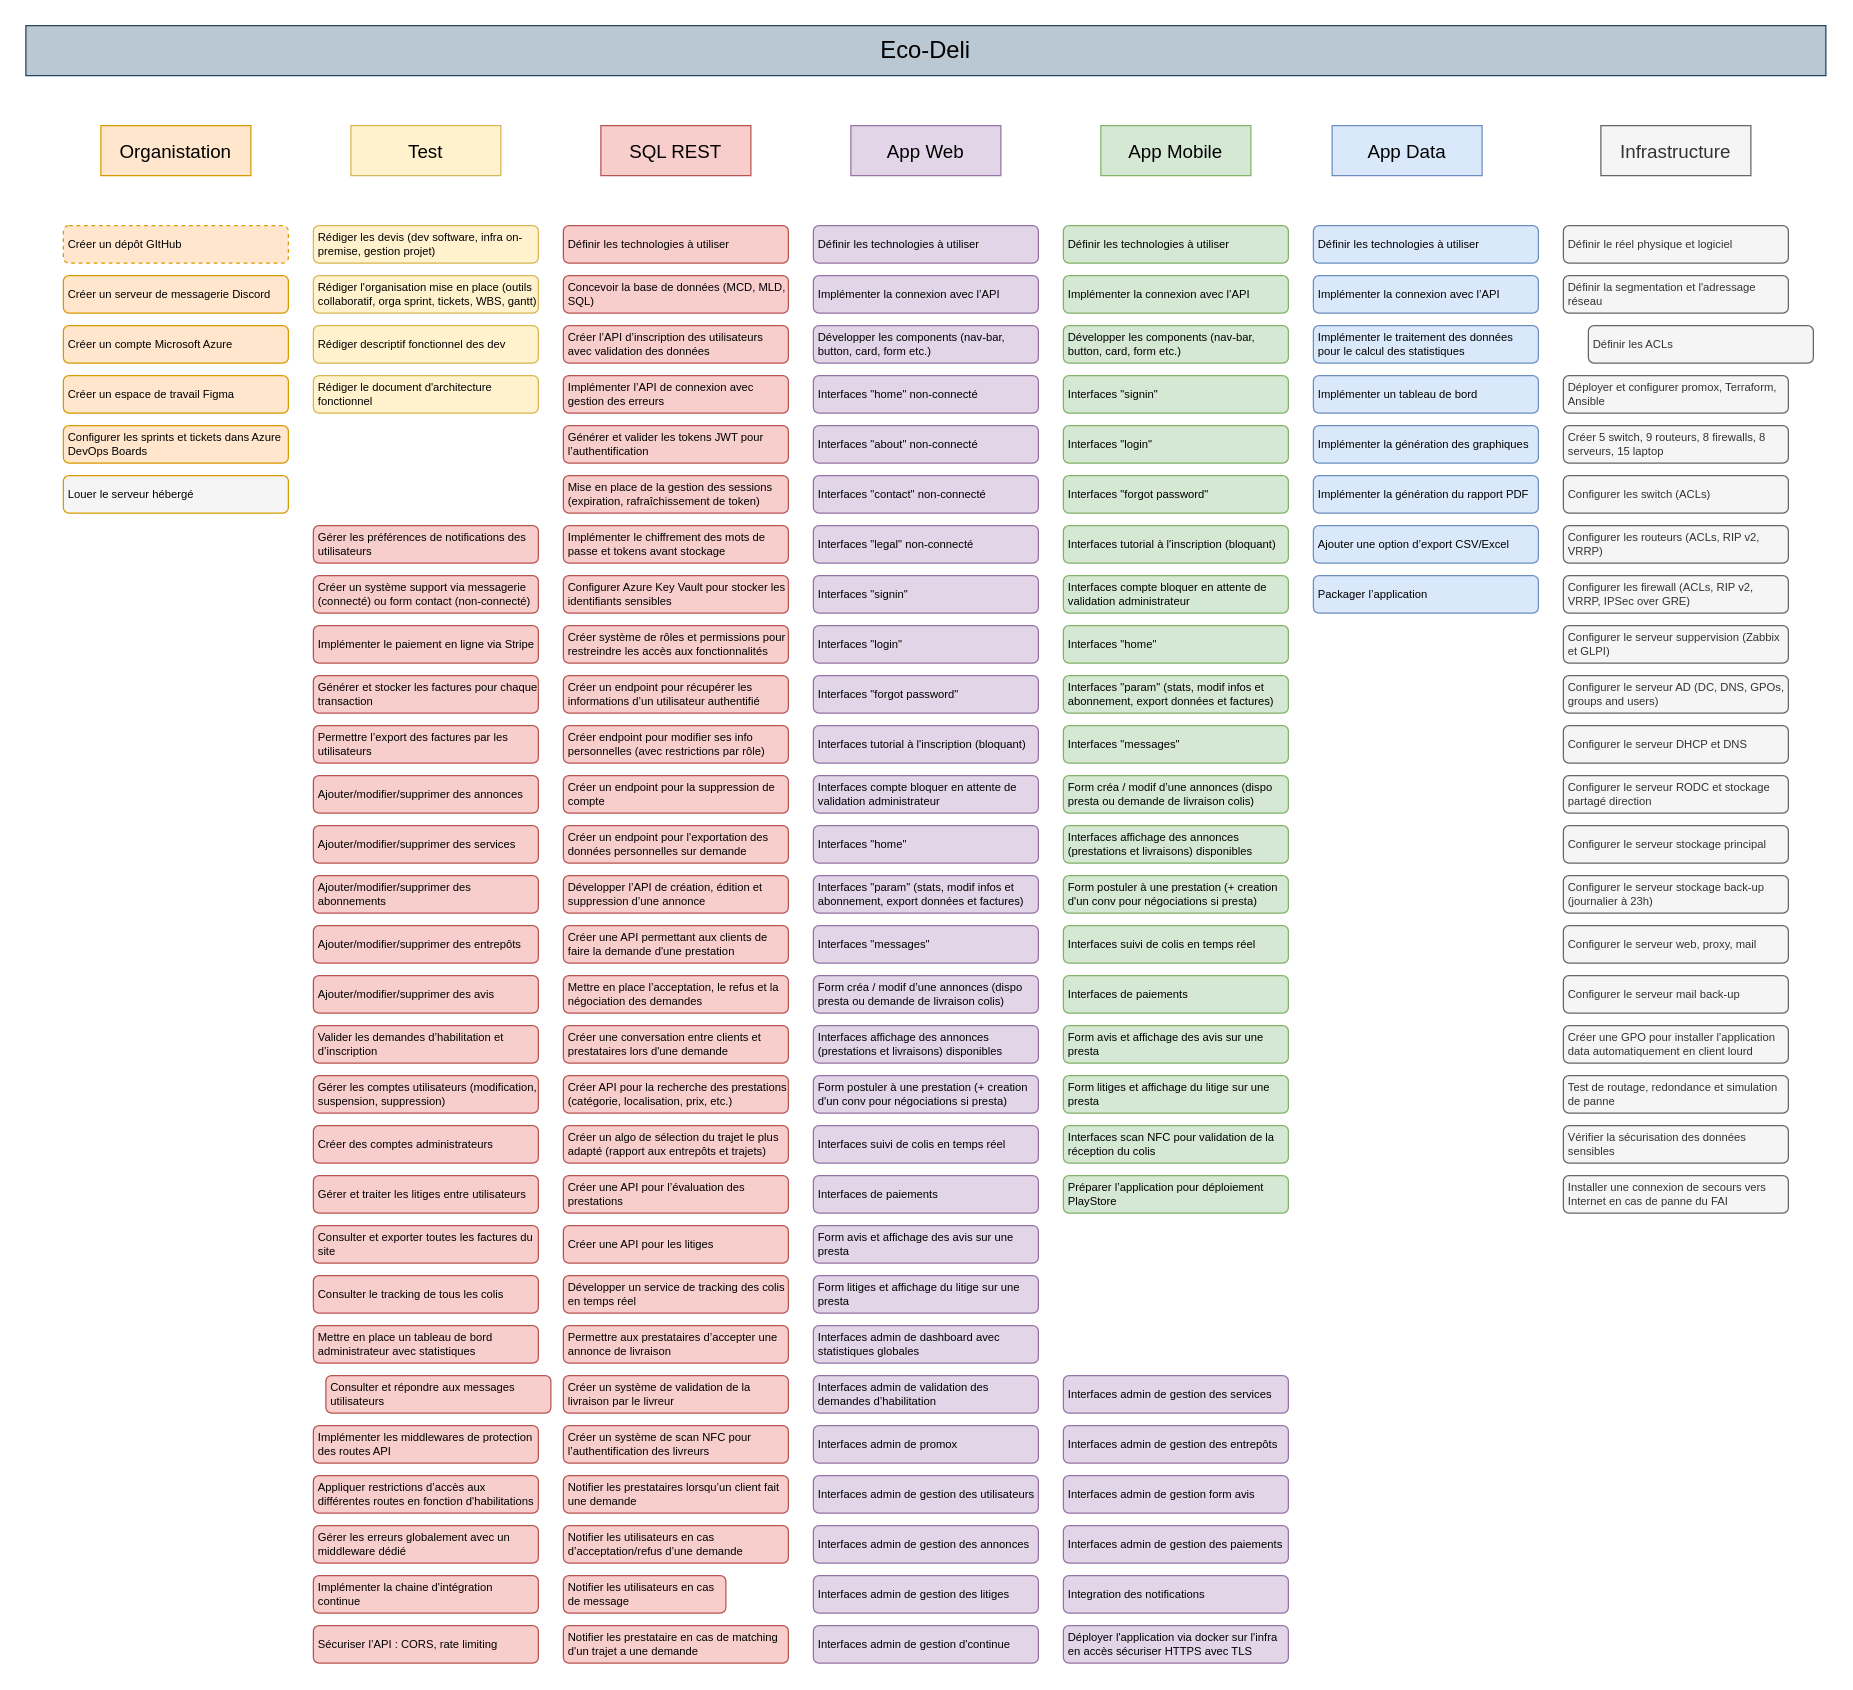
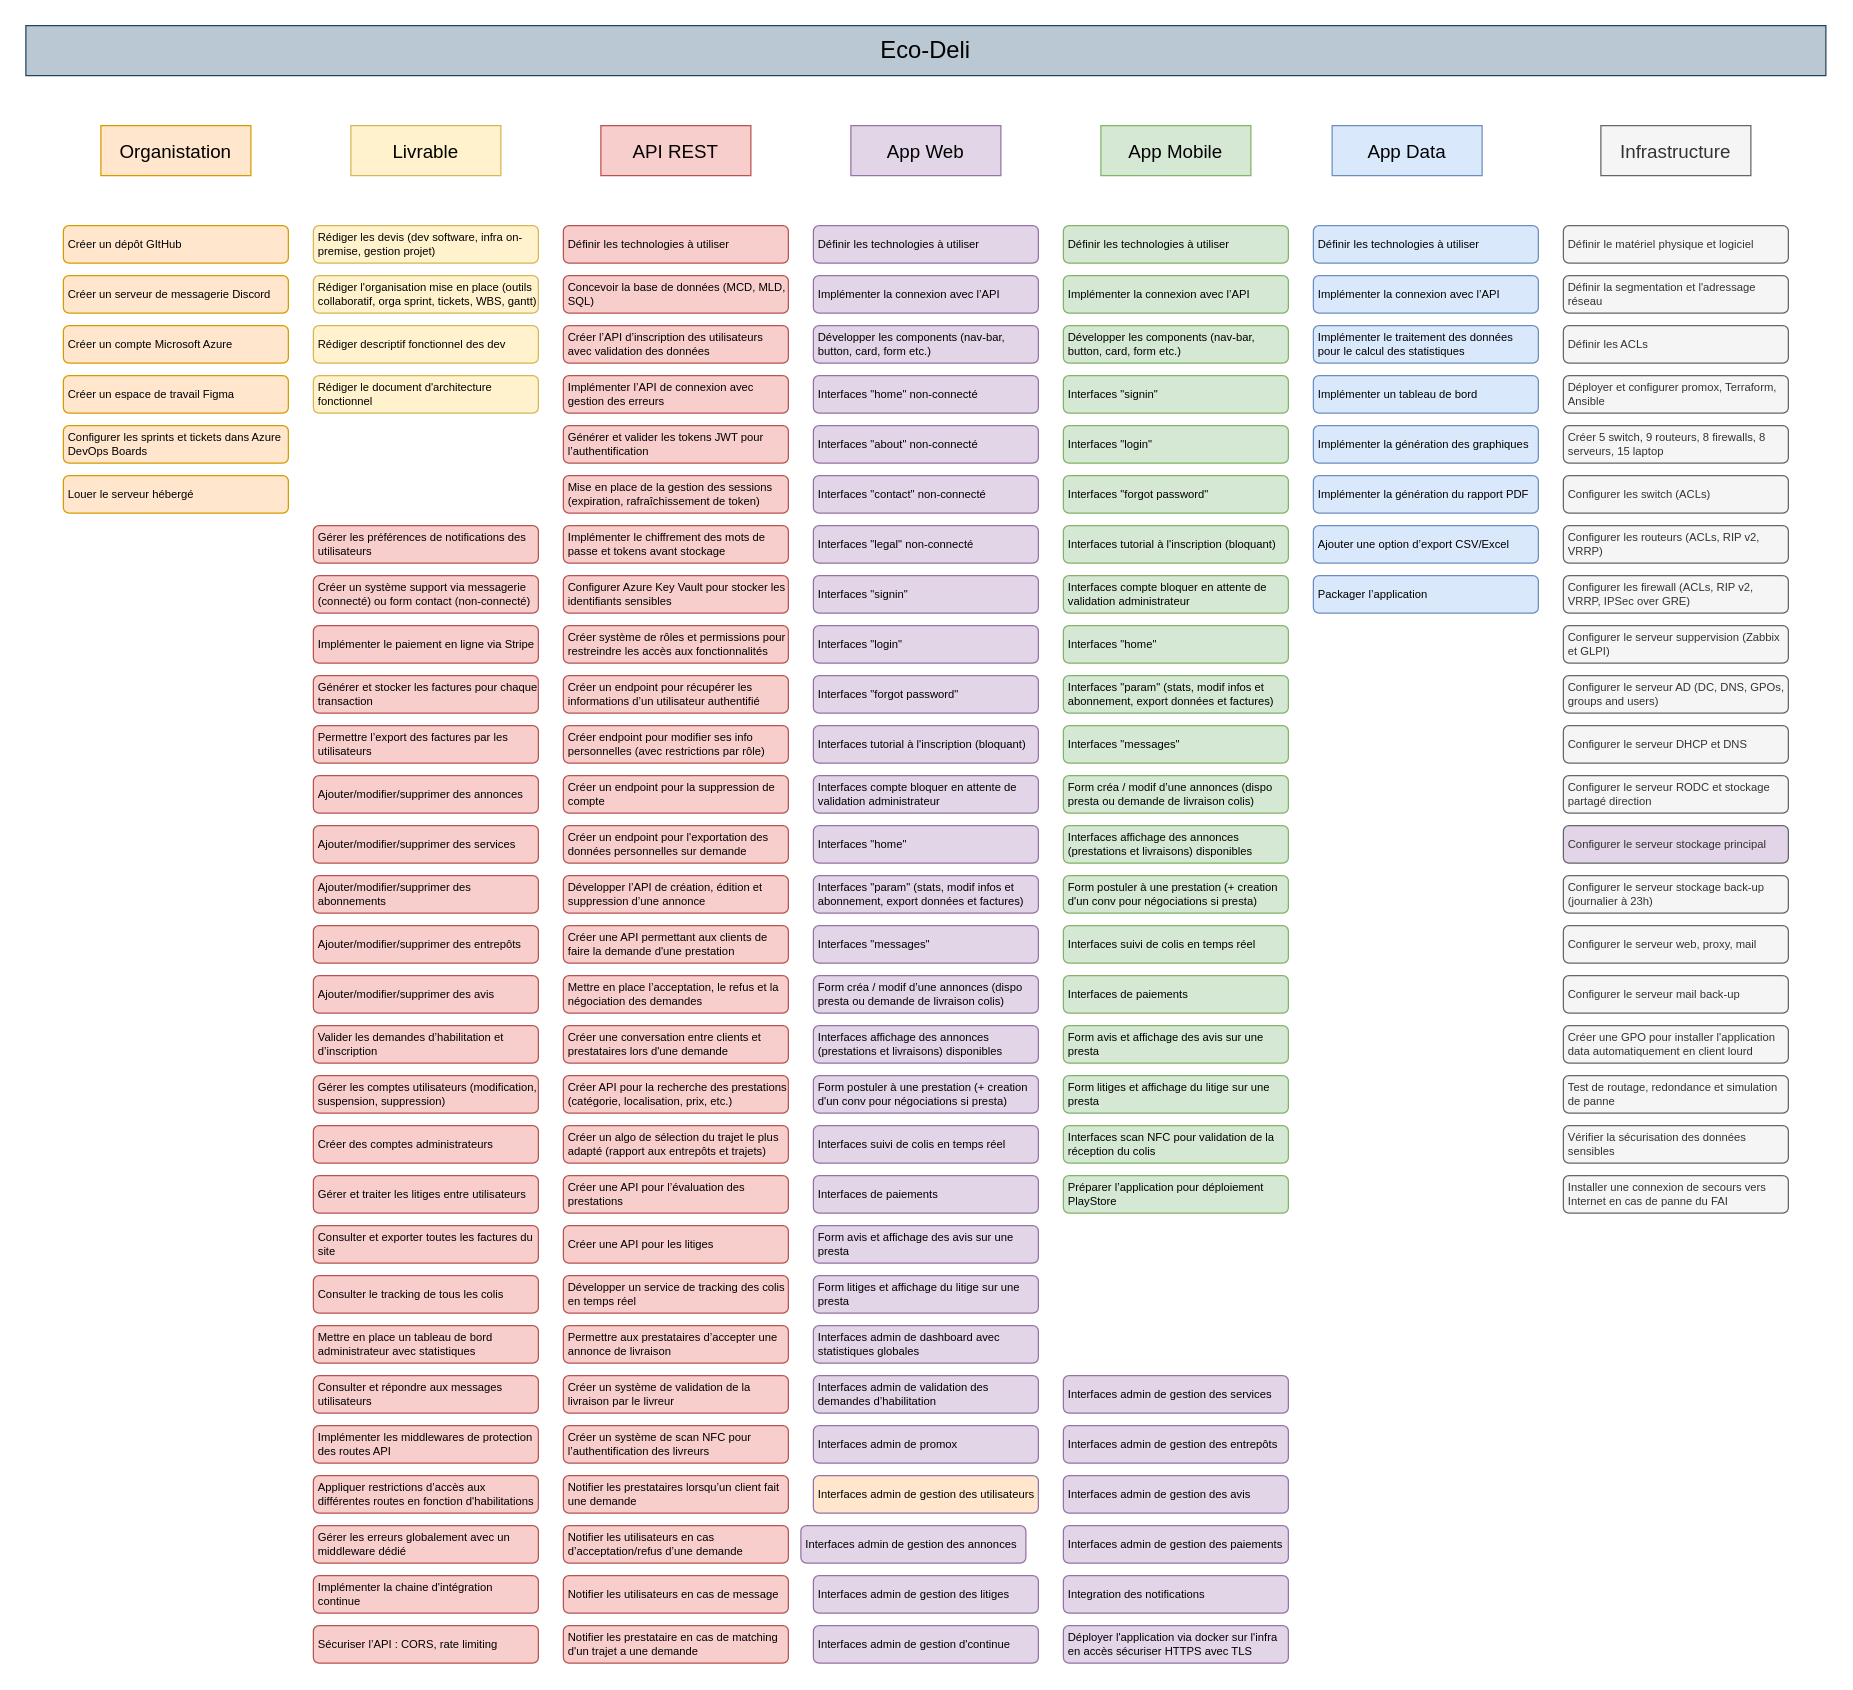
(426, 151) -> (426, 151)
(676, 151) -> (676, 151)
(176, 244) -> (176, 244)
(1661, 244) -> (1672, 244)
(1701, 344) -> (1676, 344)
(176, 494) -> (176, 494)
(1676, 844) -> (1676, 844)
(438, 1394) -> (426, 1394)
(926, 1494) -> (926, 1494)
(1173, 1494) -> (1170, 1494)
(926, 1544) -> (913, 1544)
(644, 1594) -> (676, 1594)
